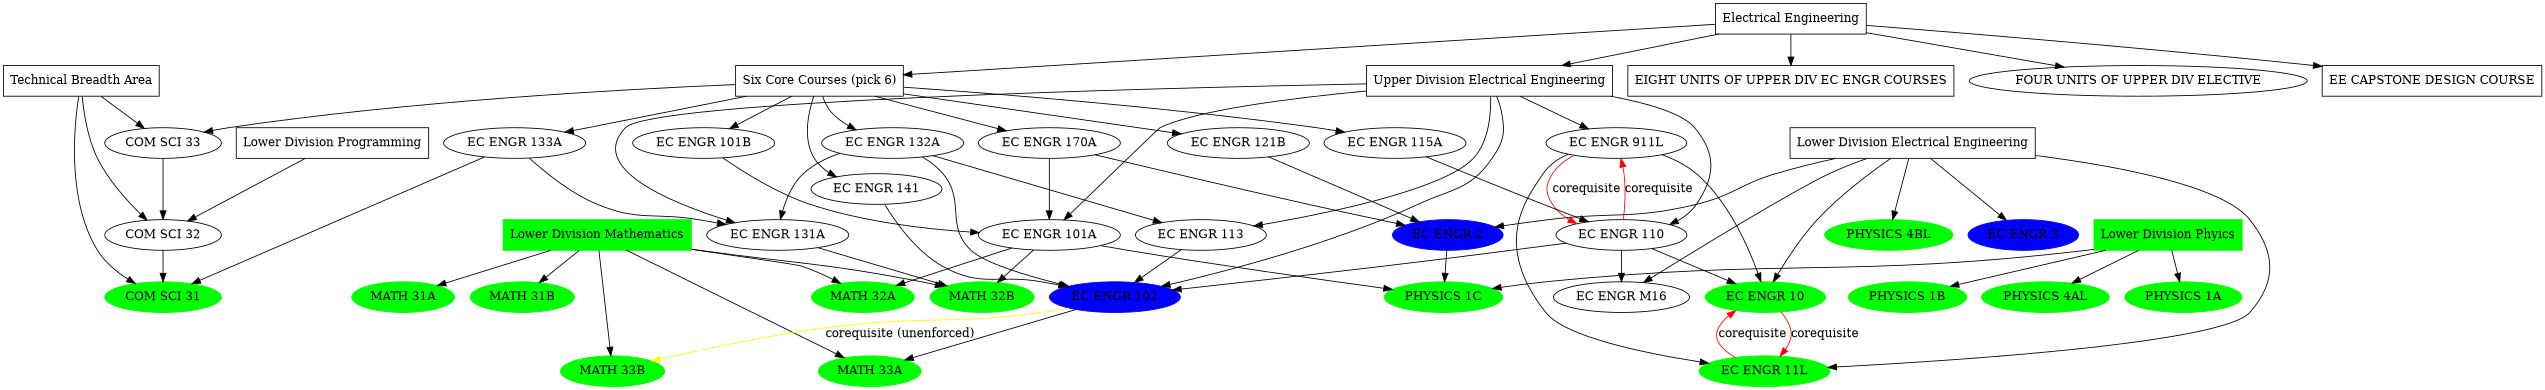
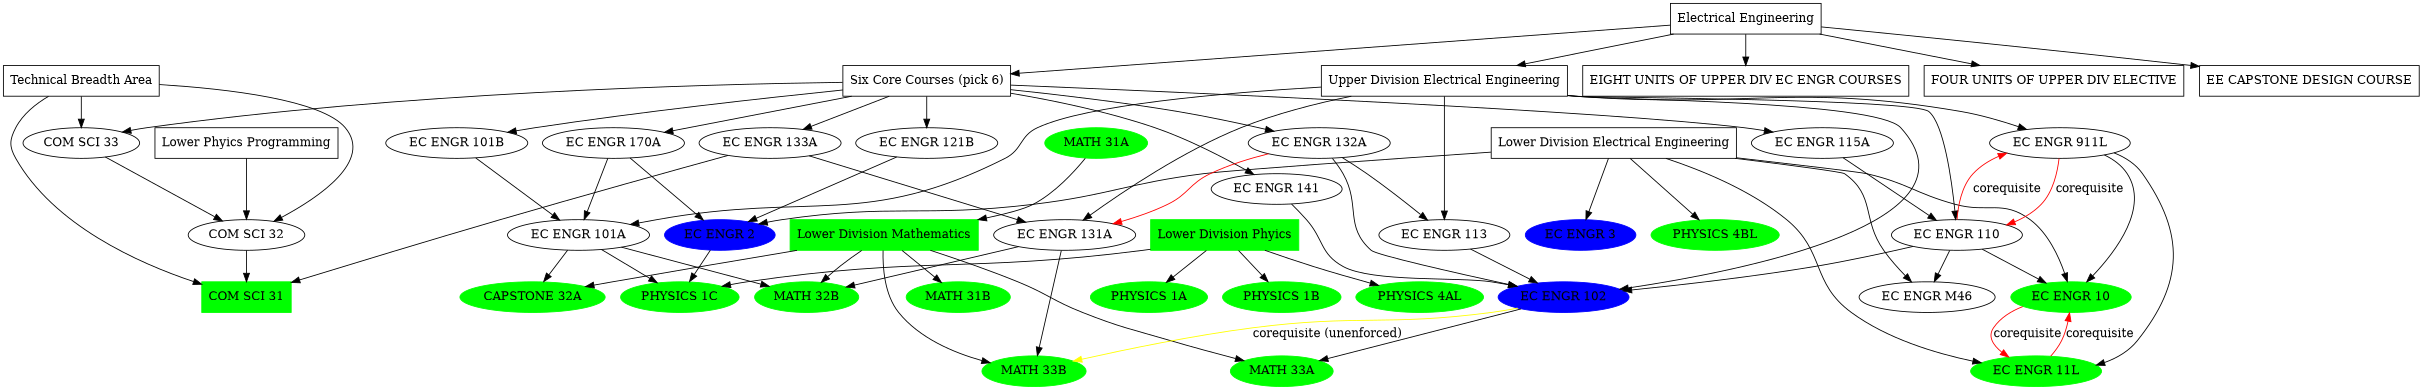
(2138, 81) -> (2054, 81)
(332, 143) -> (246, 143)
(803, 174) -> (1193, 185)
(498, 267) -> (1045, 197)
(163, 297) -> (246, 297)
(863, 297) -> (533, 297)
(1621, 297) -> (1927, 297)
none -> (1049, 304)
